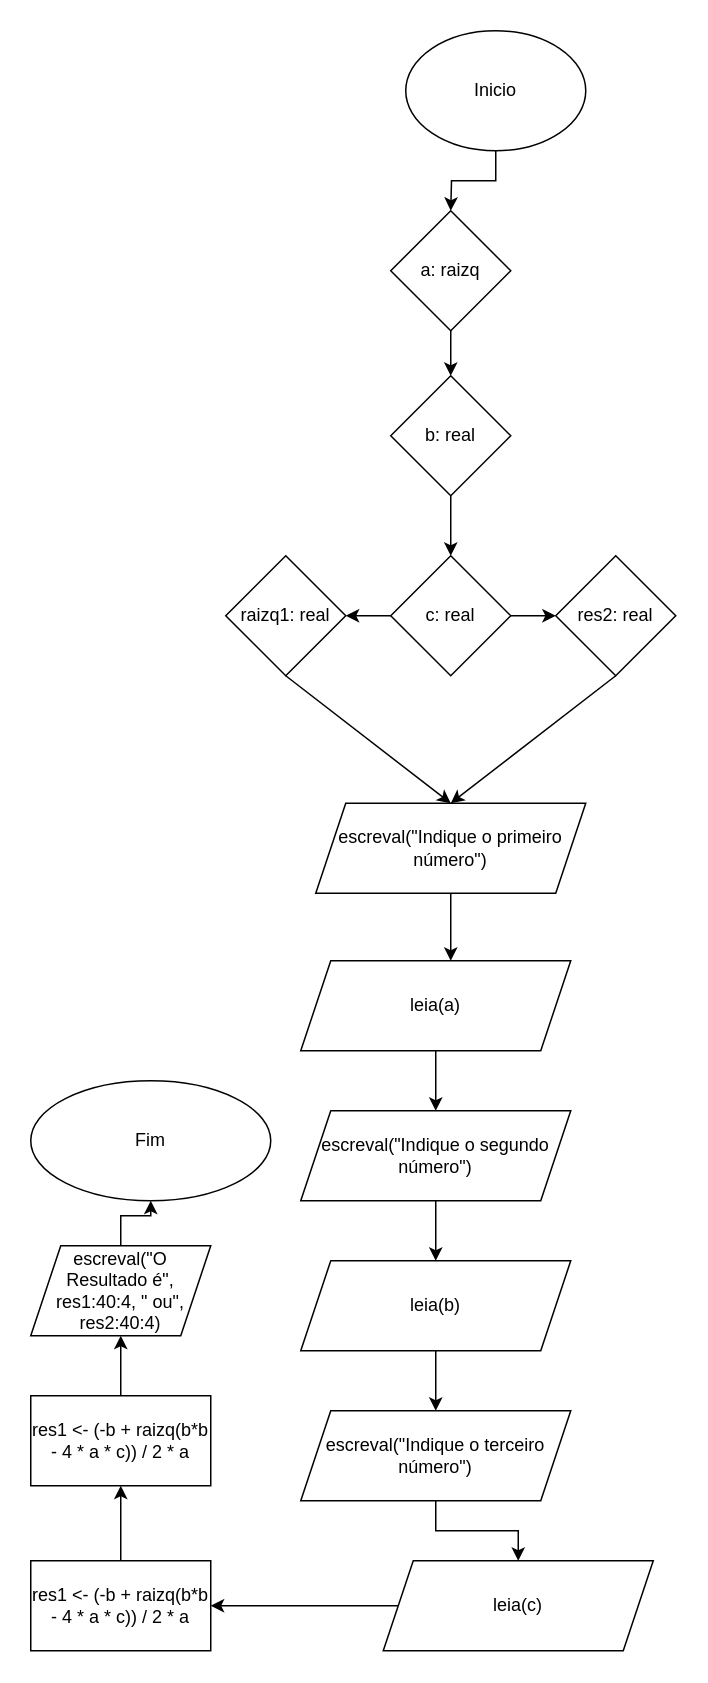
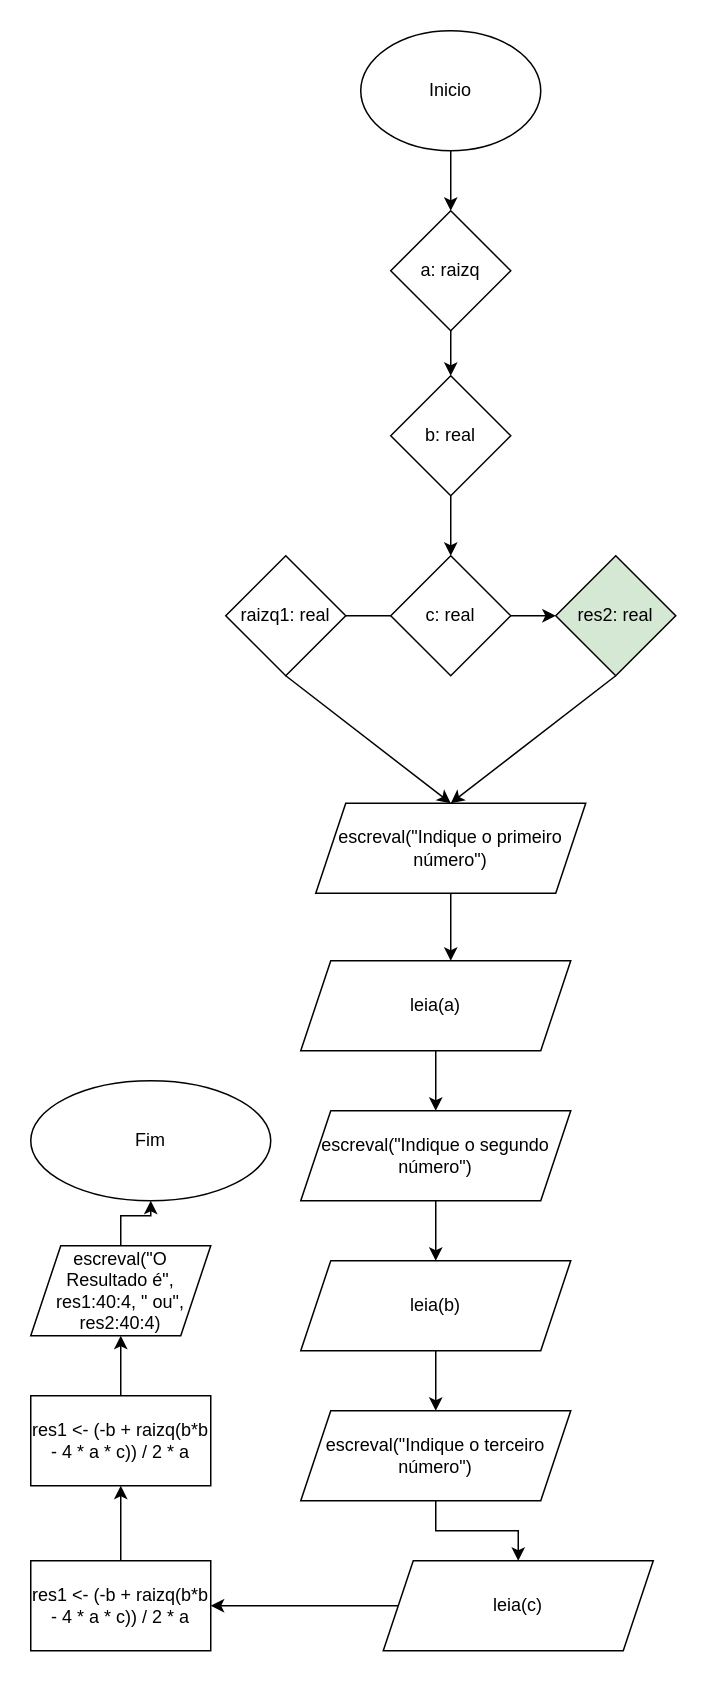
(496, 91) -> (451, 91)
(357, 616) -> (352, 616)
(616, 616) -> (616, 616)
